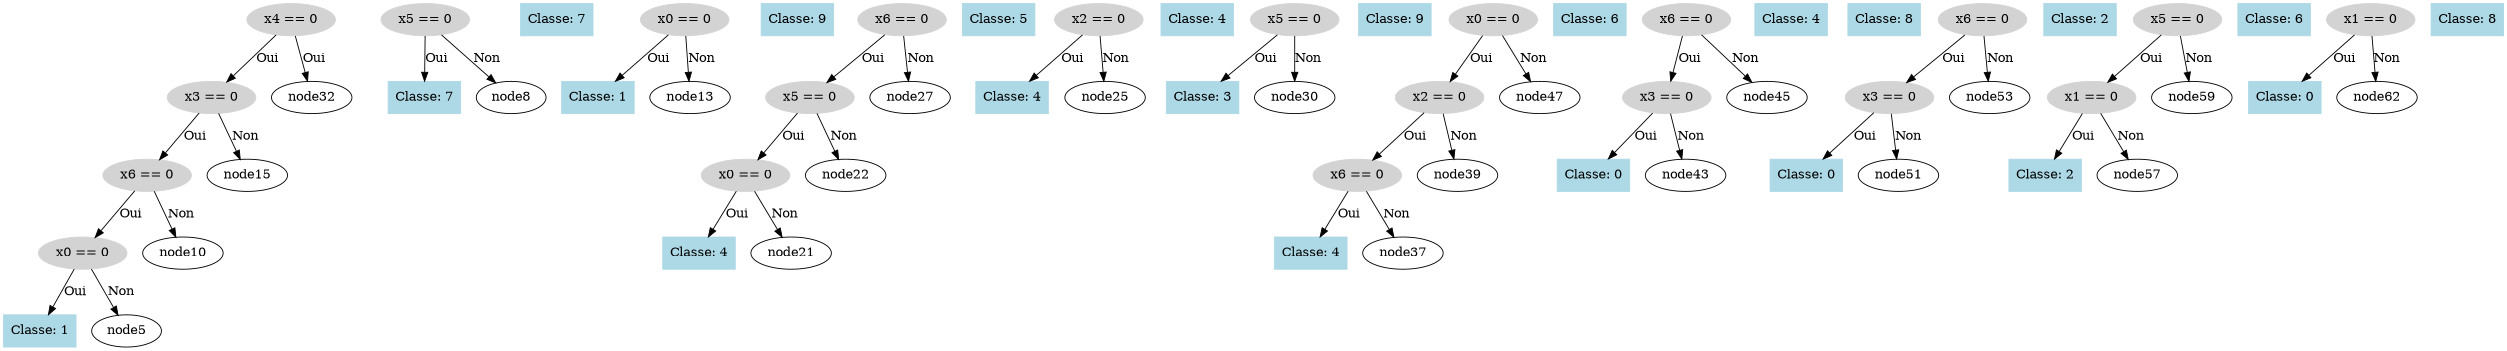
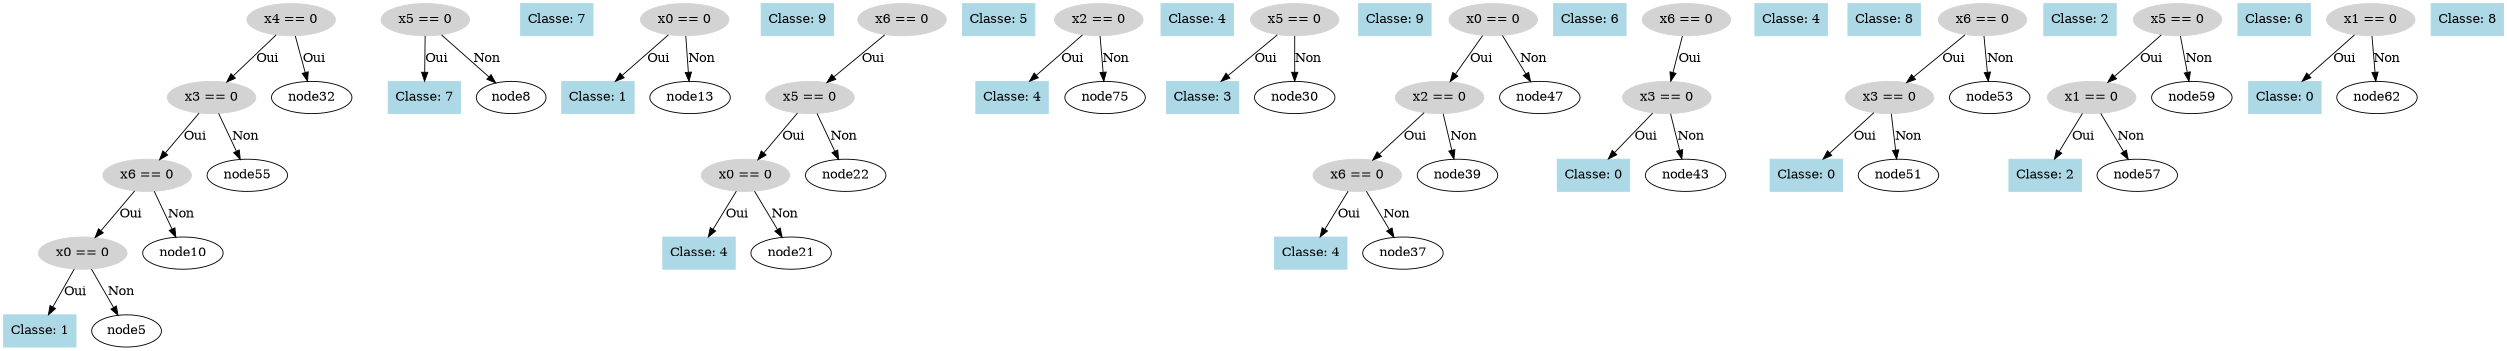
(910, 97) -> none
(1105, 97) -> (1105, 97)
(1767, 97) -> none
(247, 175) -> (247, 175)
